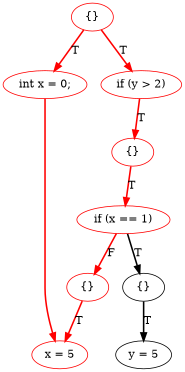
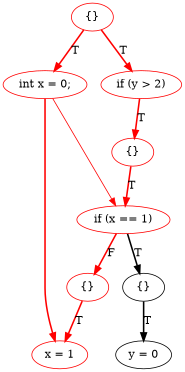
none -> (82, 149)
(60, 355) -> (60, 355)
(144, 355) -> (144, 355)
